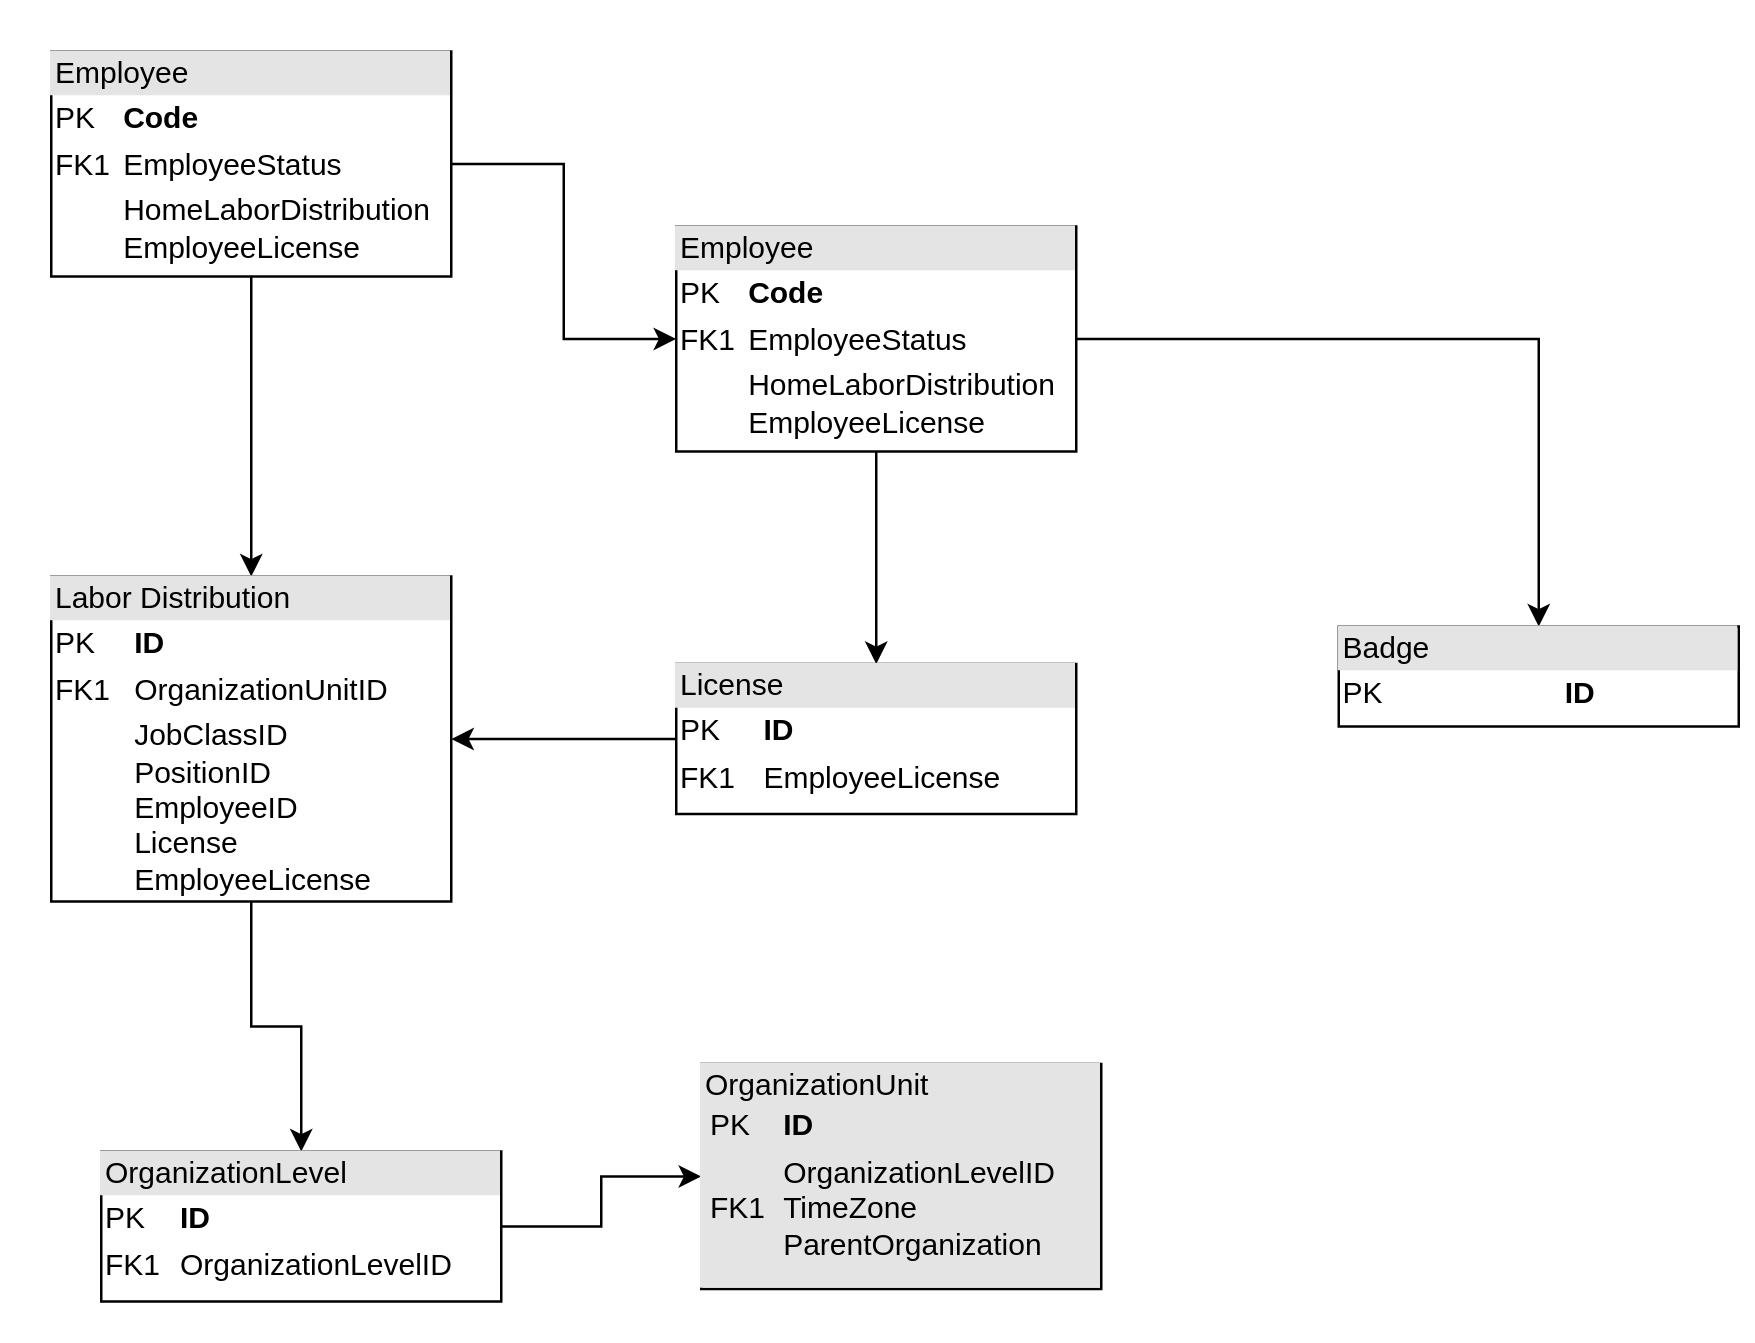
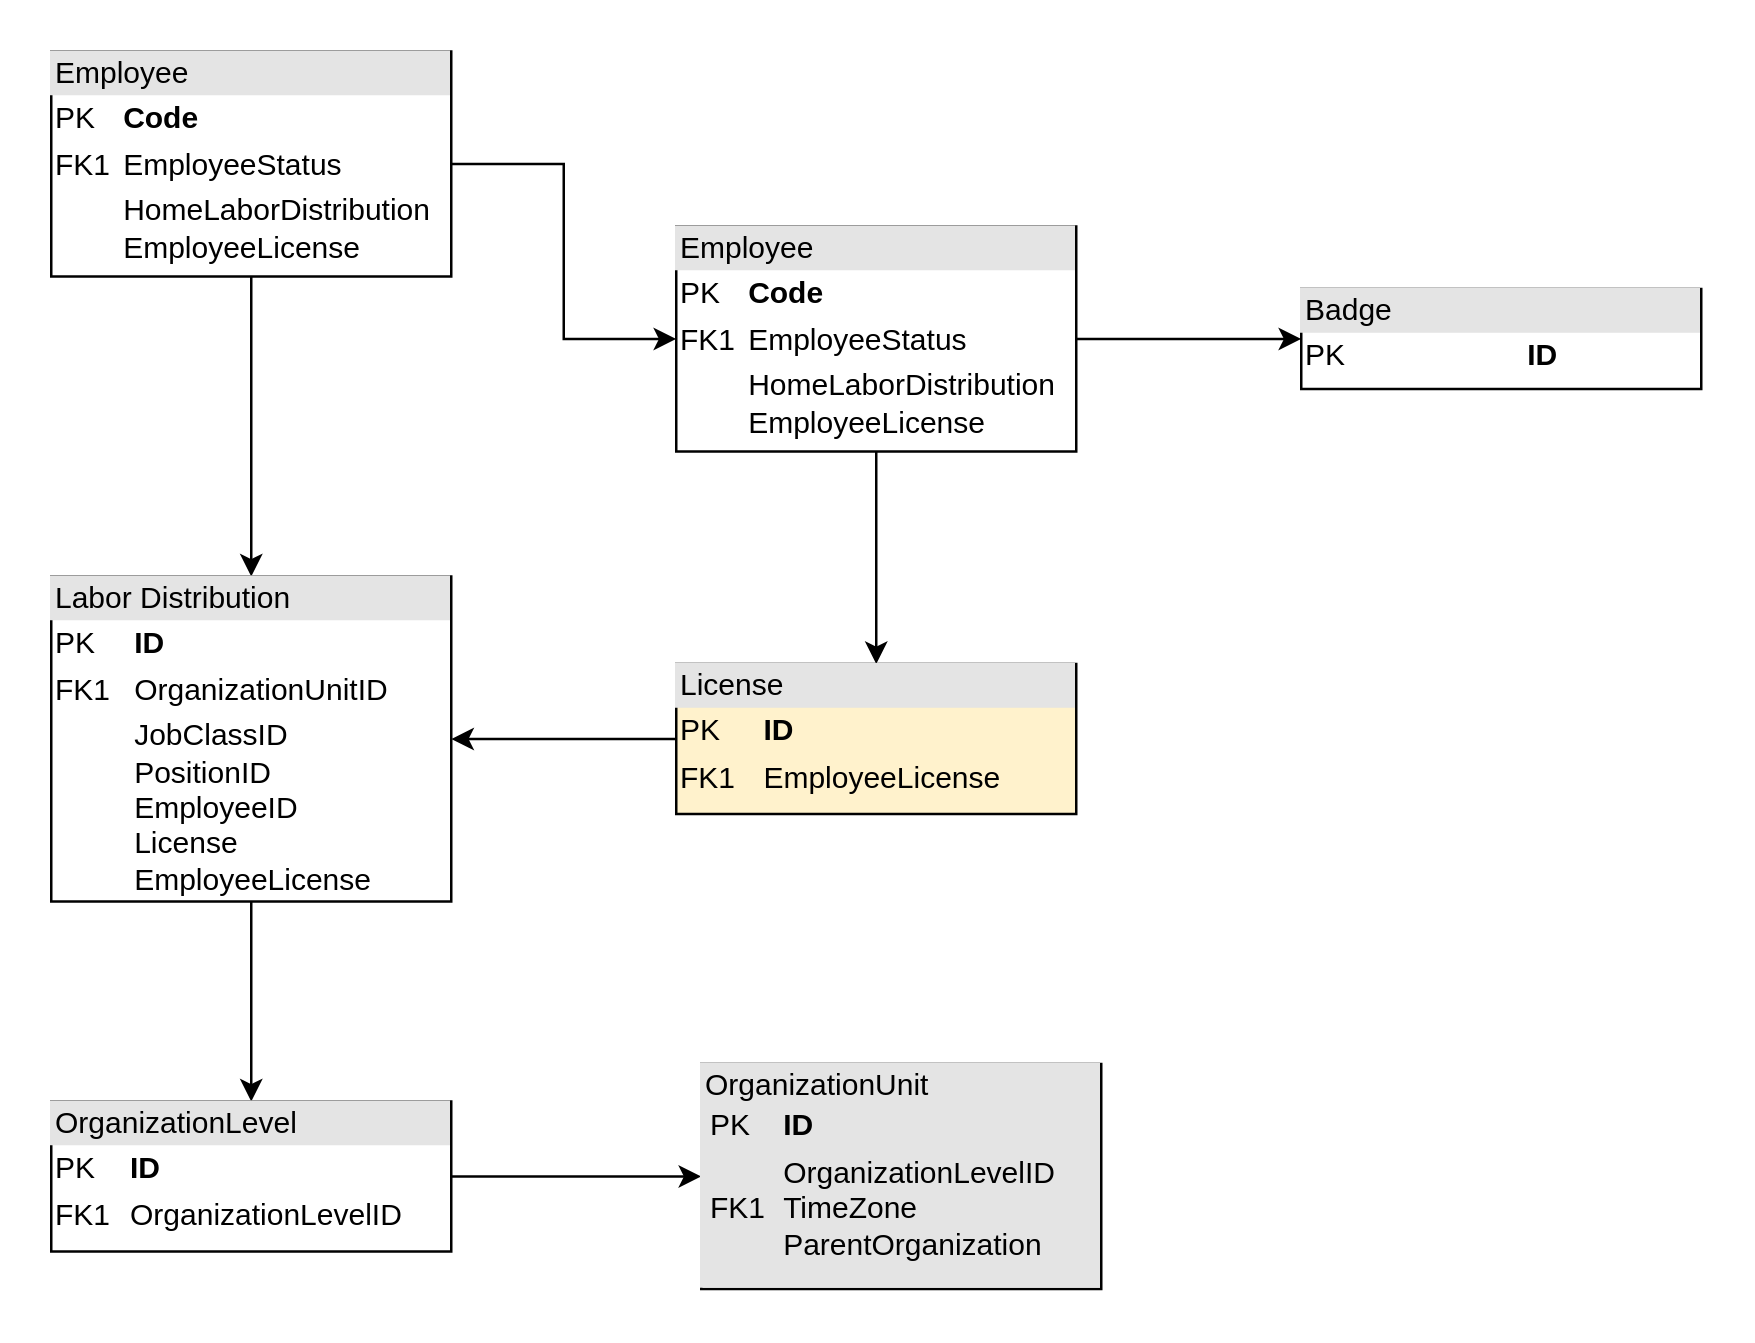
(1539, 676) -> (1501, 339)
(876, 739) -> (876, 739)
(301, 1226) -> (251, 1176)
